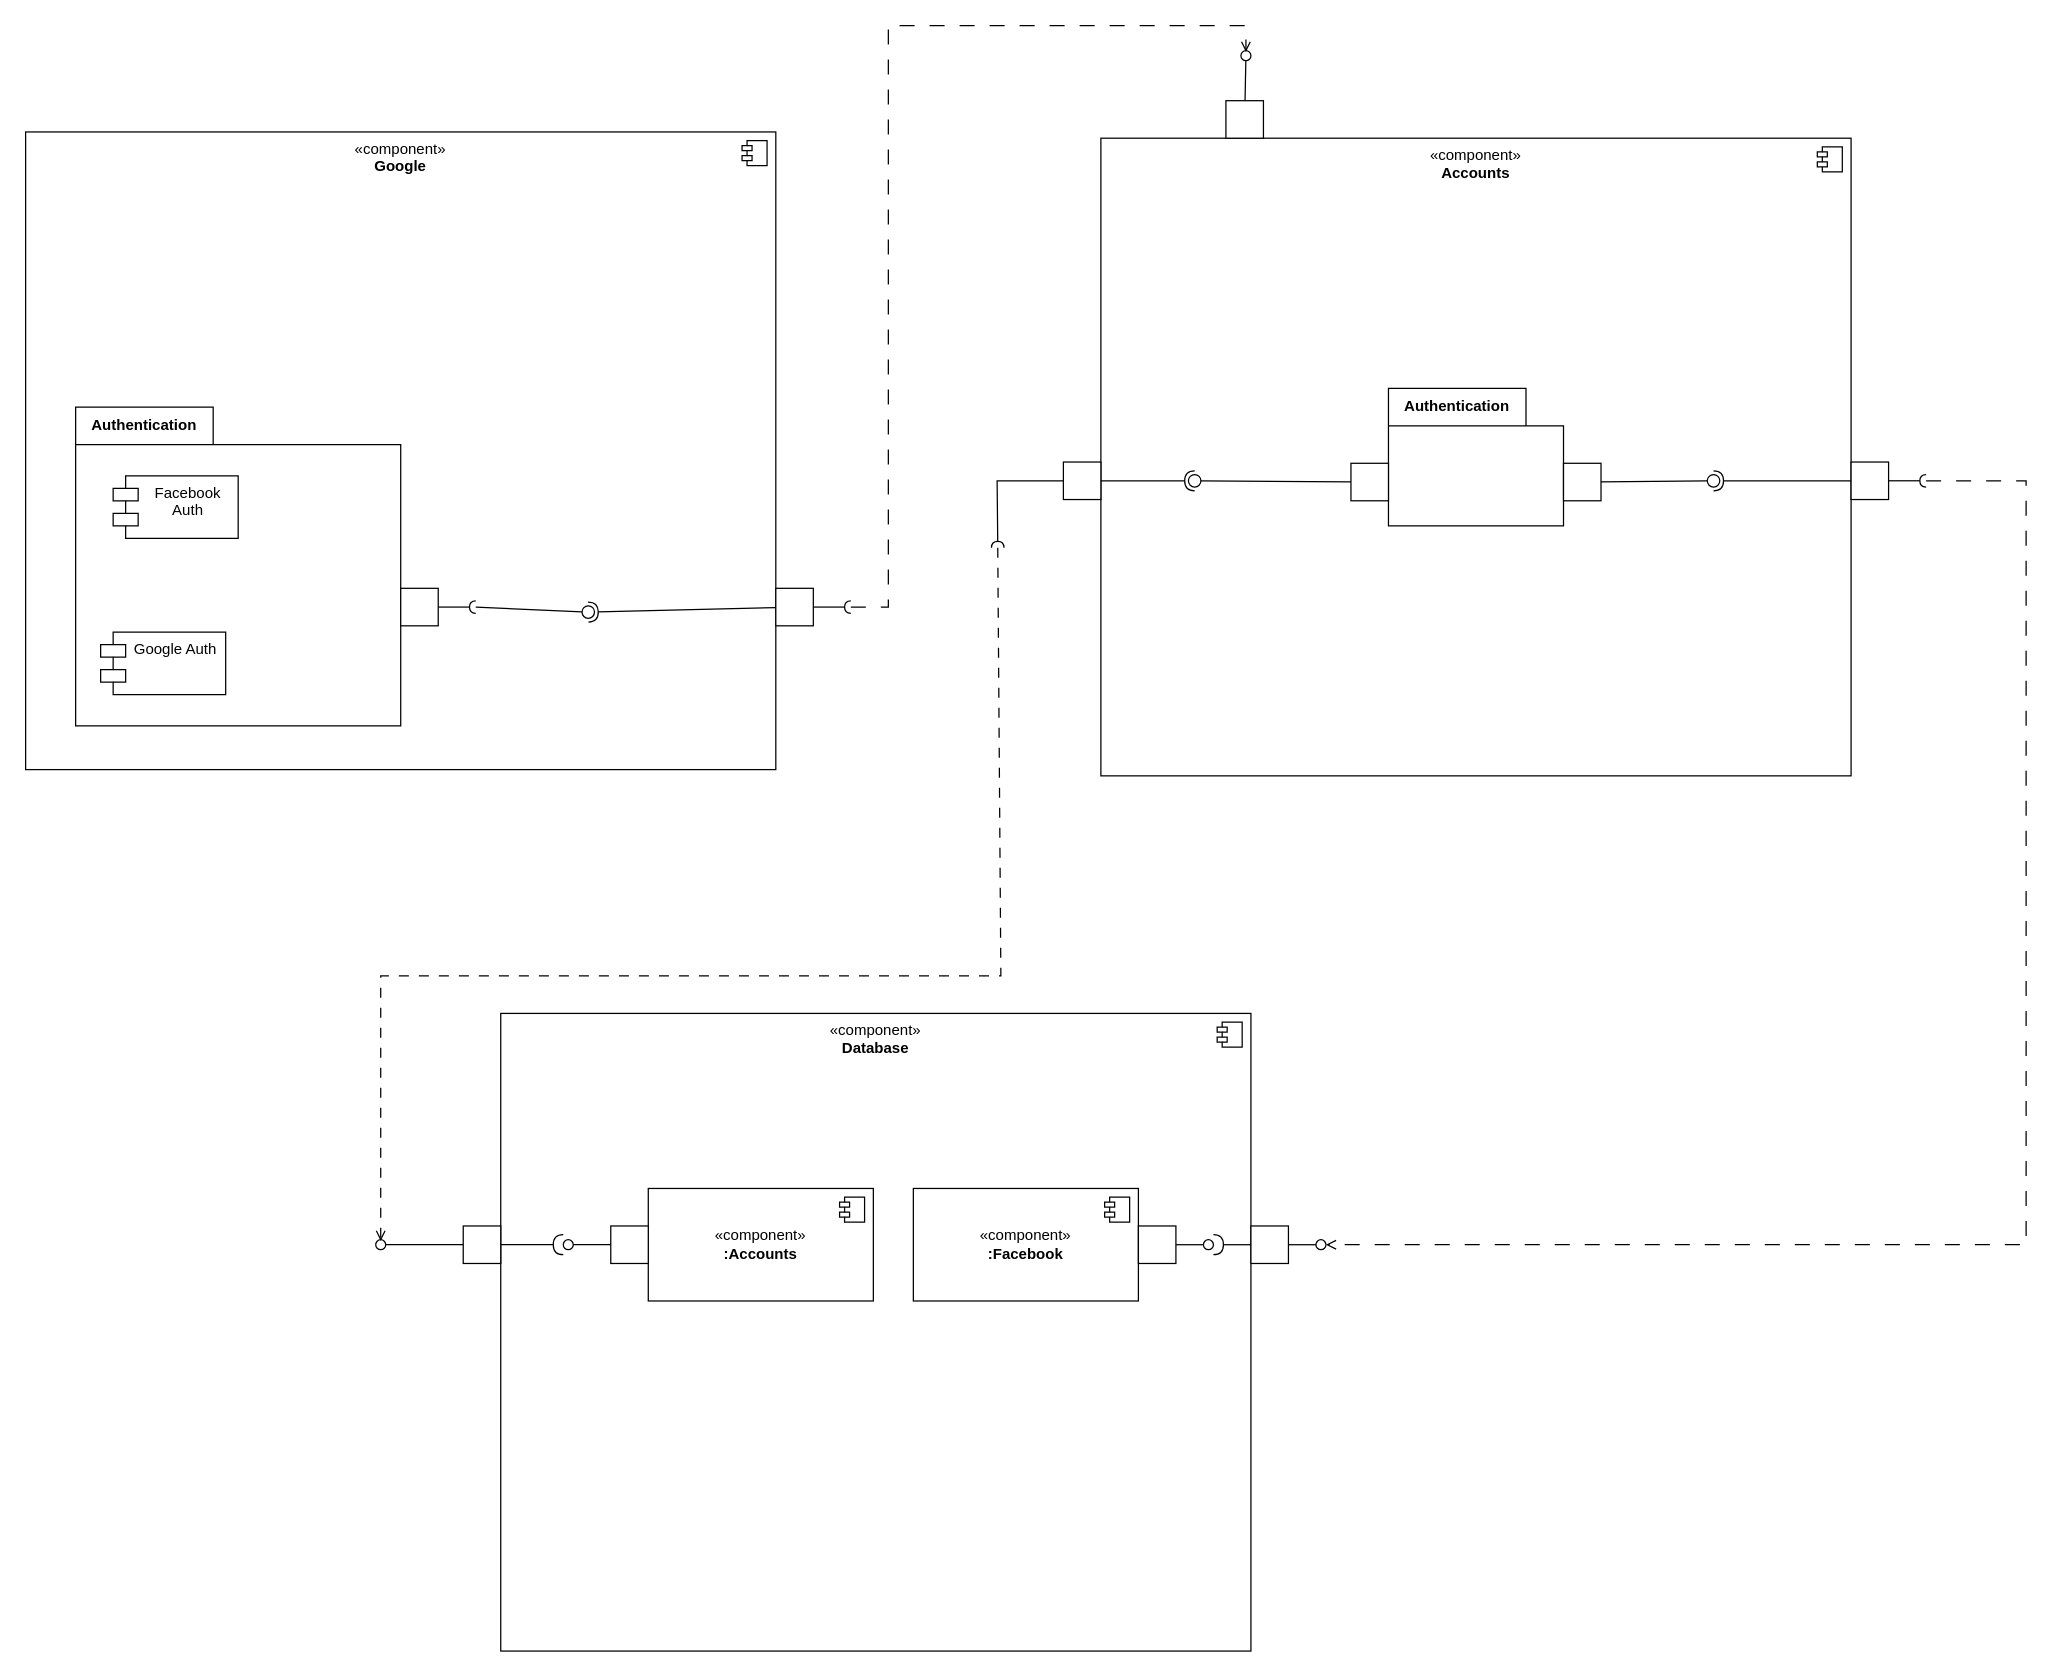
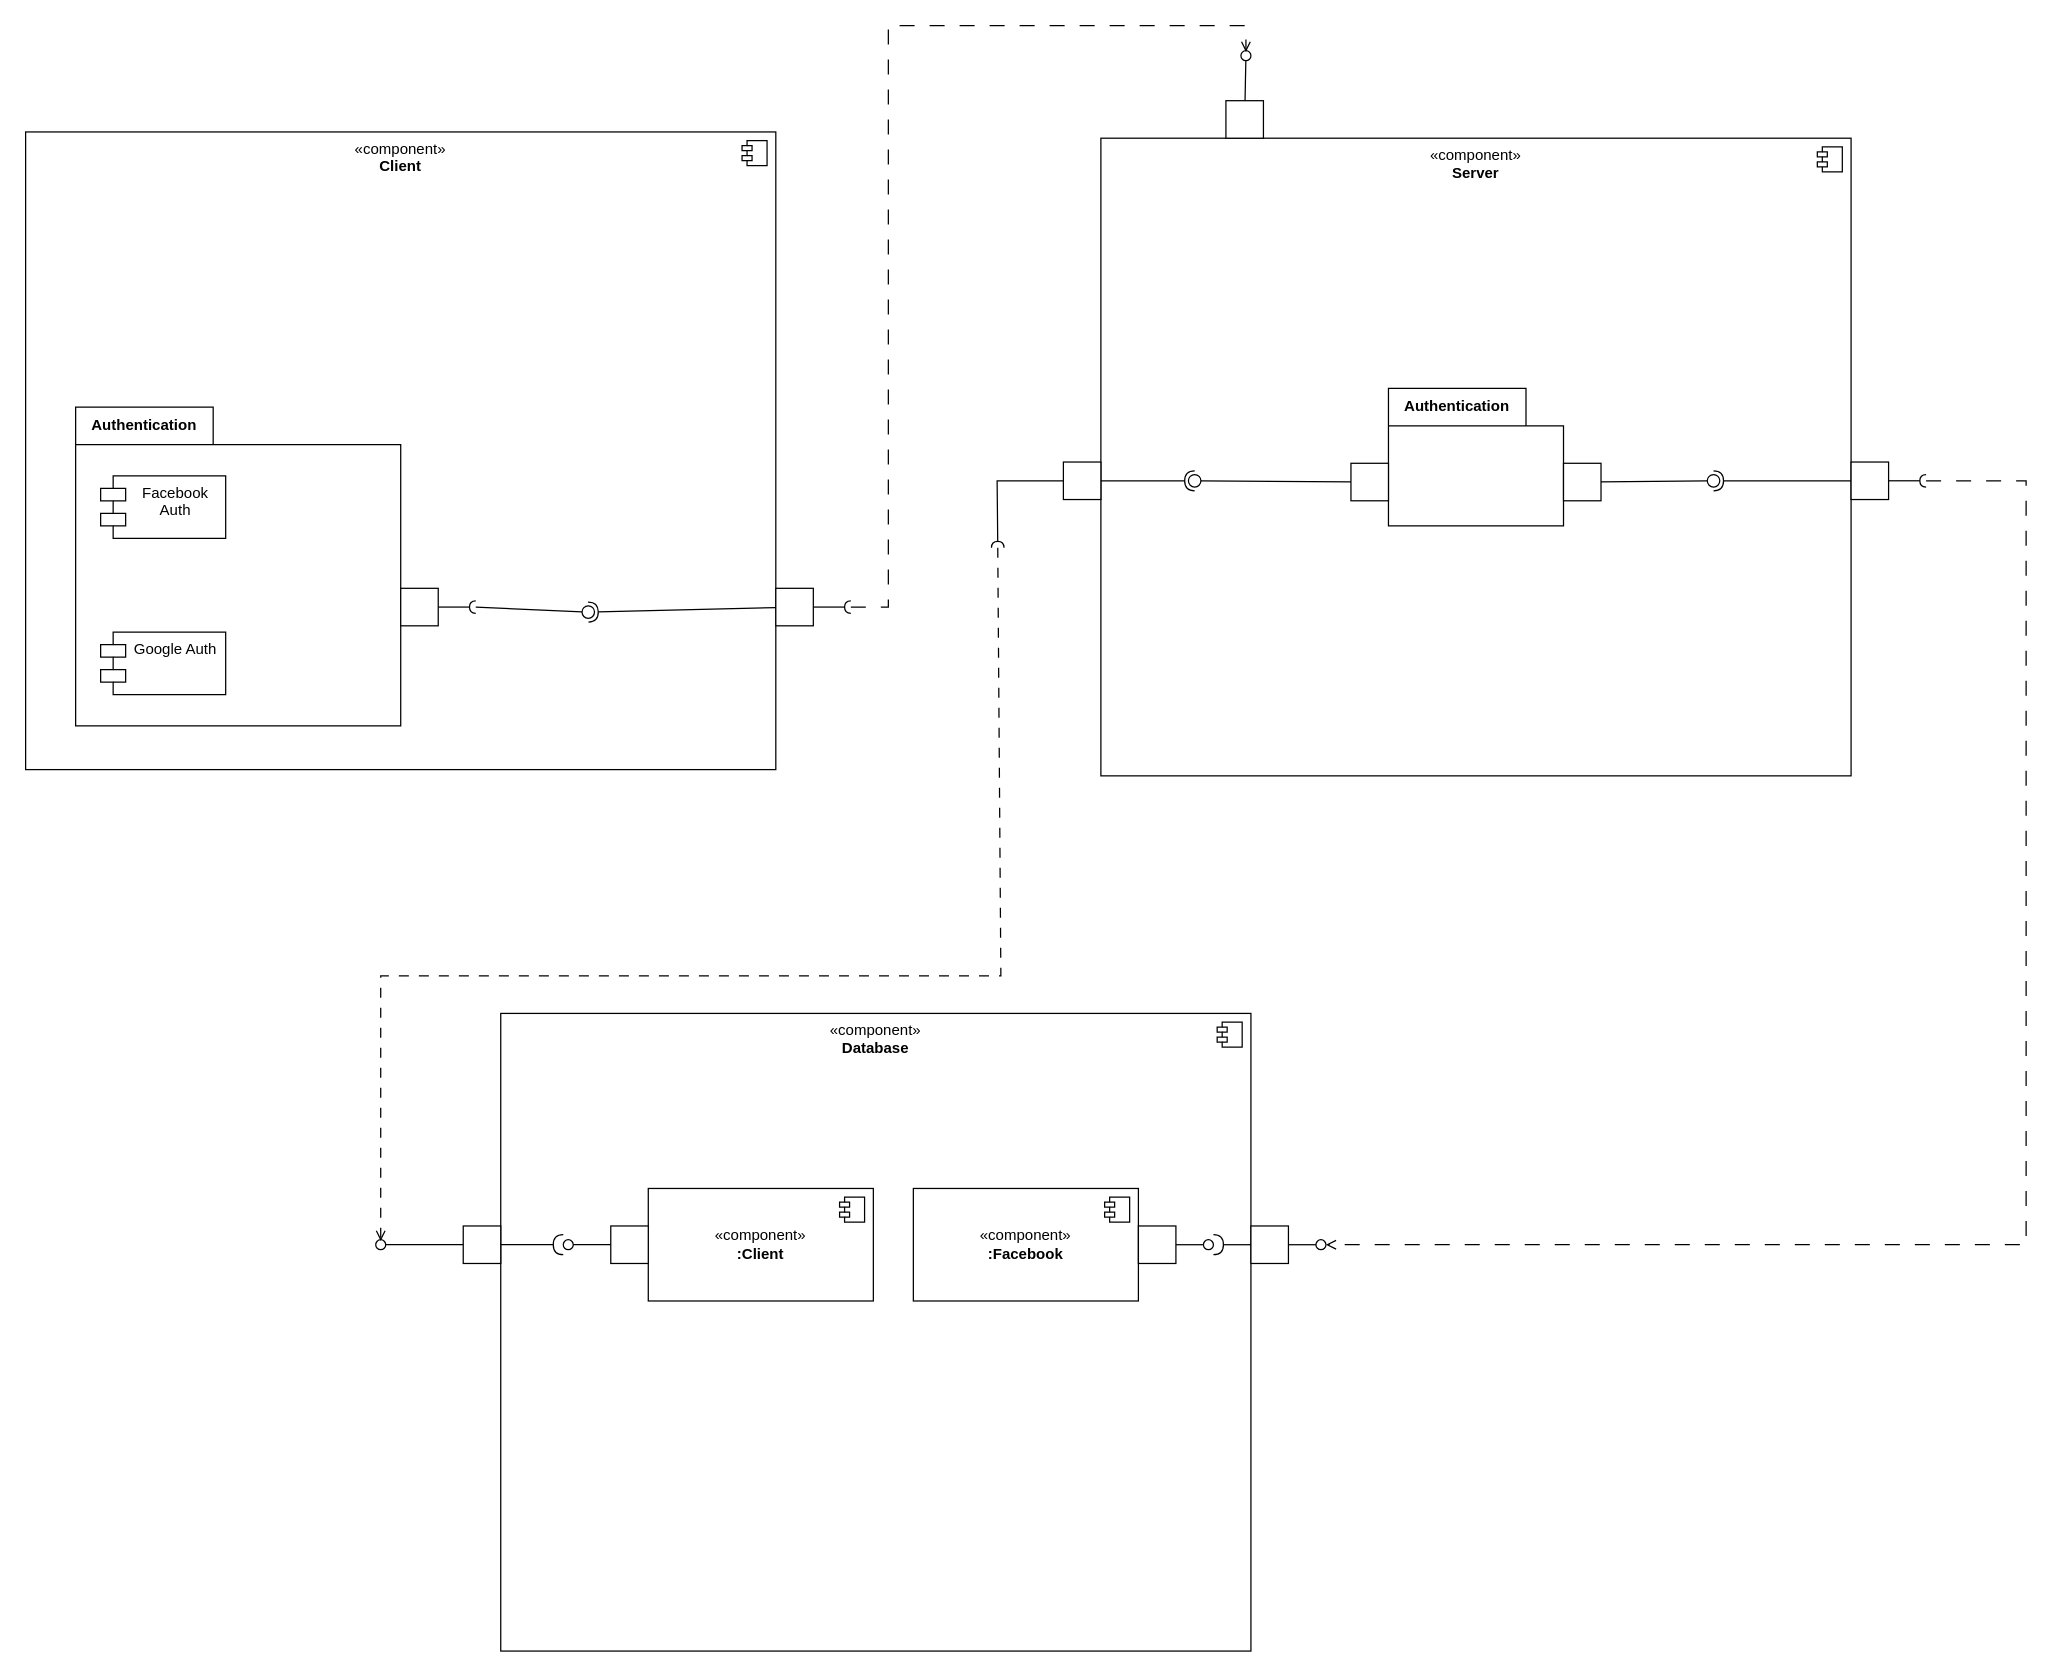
(401, 159) -> (401, 159)
(1476, 165) -> (1476, 165)
(176, 507) -> (163, 507)
(761, 1244) -> (761, 1244)
